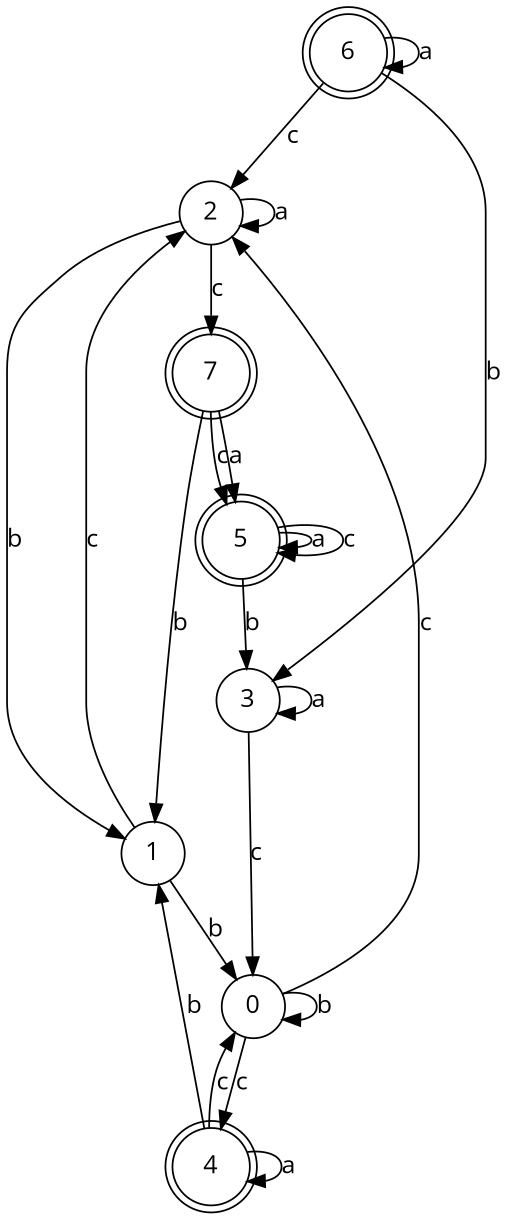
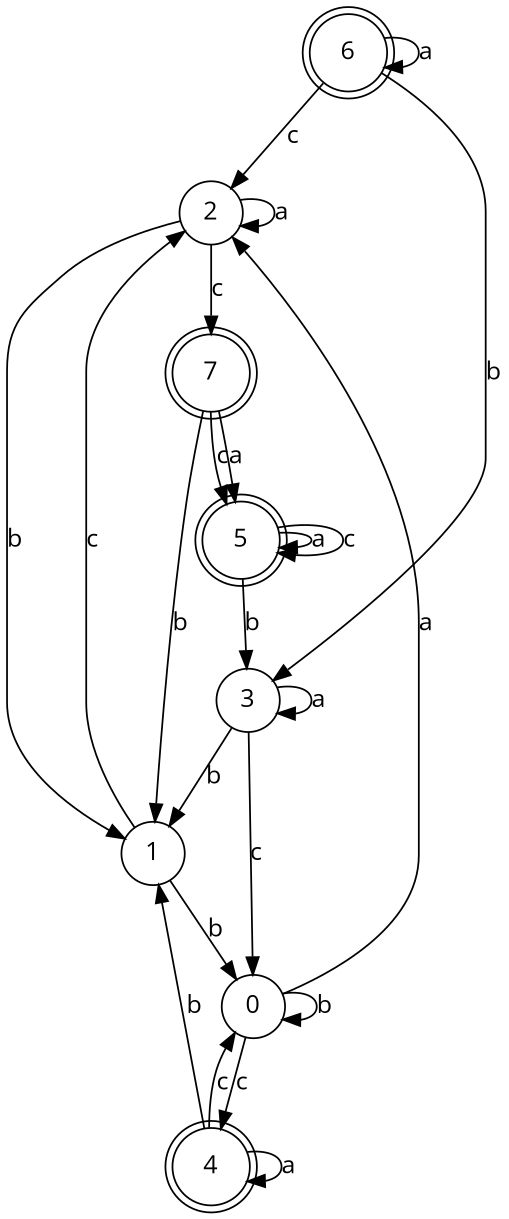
(426, 624) -> (426, 624)
none -> (205, 769)
